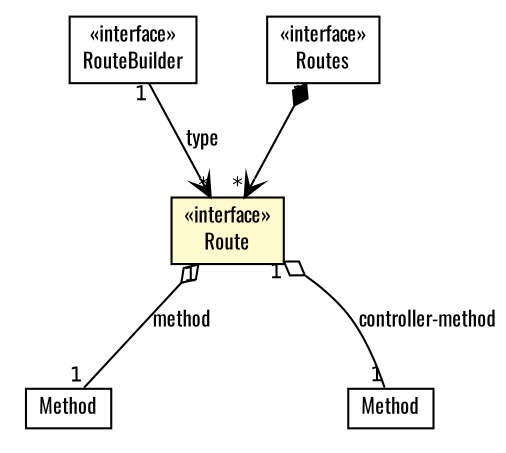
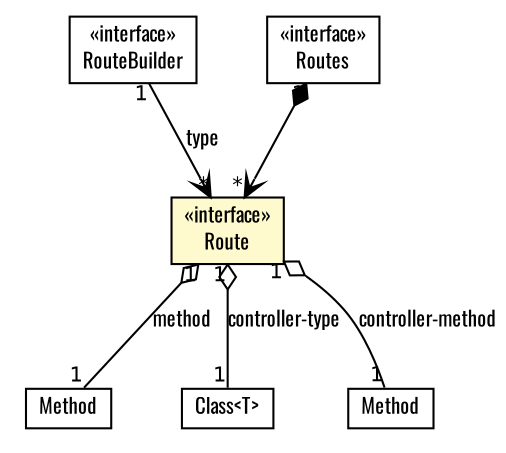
none -> (228, 408)
